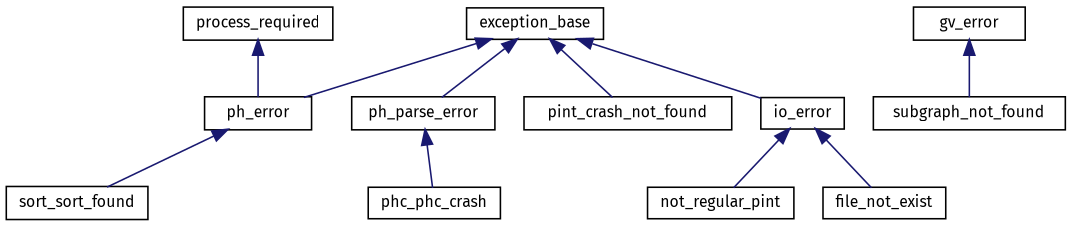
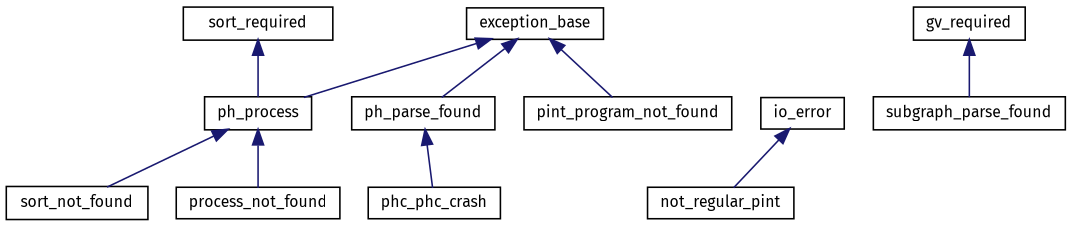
(258, 24) -> (258, 24)
(969, 24) -> (969, 24)
(677, 71) -> none
(258, 113) -> (258, 113)
(423, 113) -> (423, 113)
(628, 113) -> (628, 113)
(969, 113) -> (969, 113)
(77, 203) -> (77, 203)
none -> (258, 203)
(884, 203) -> none
